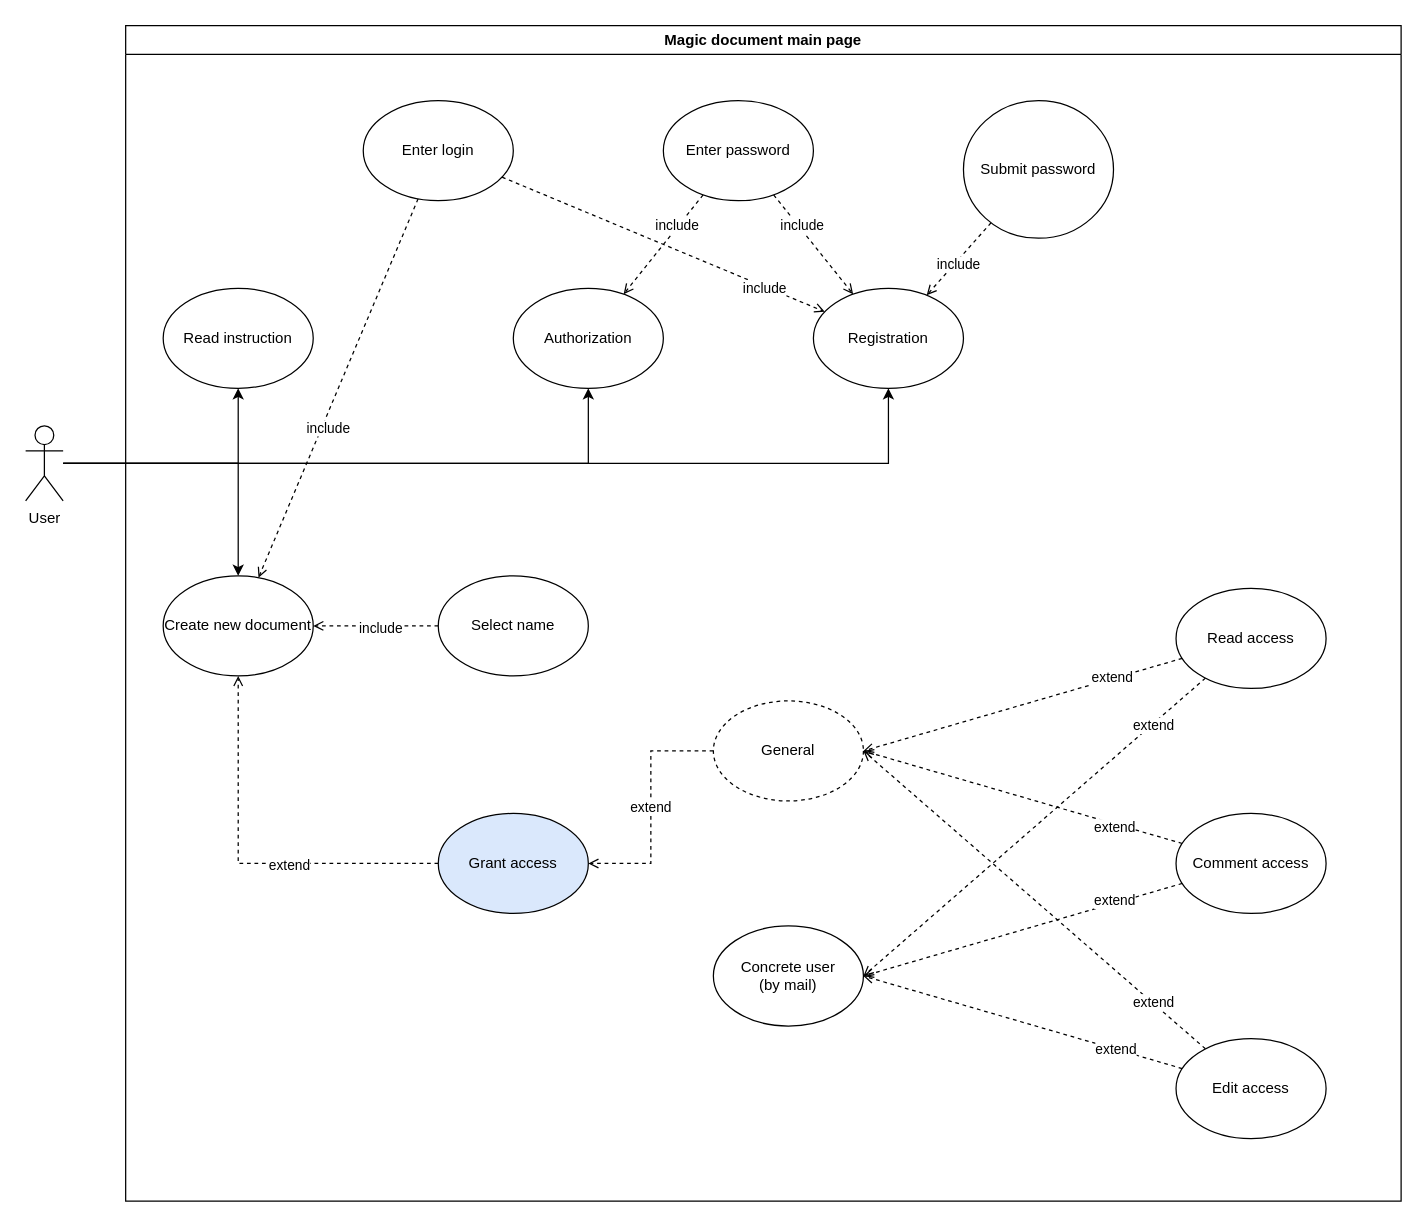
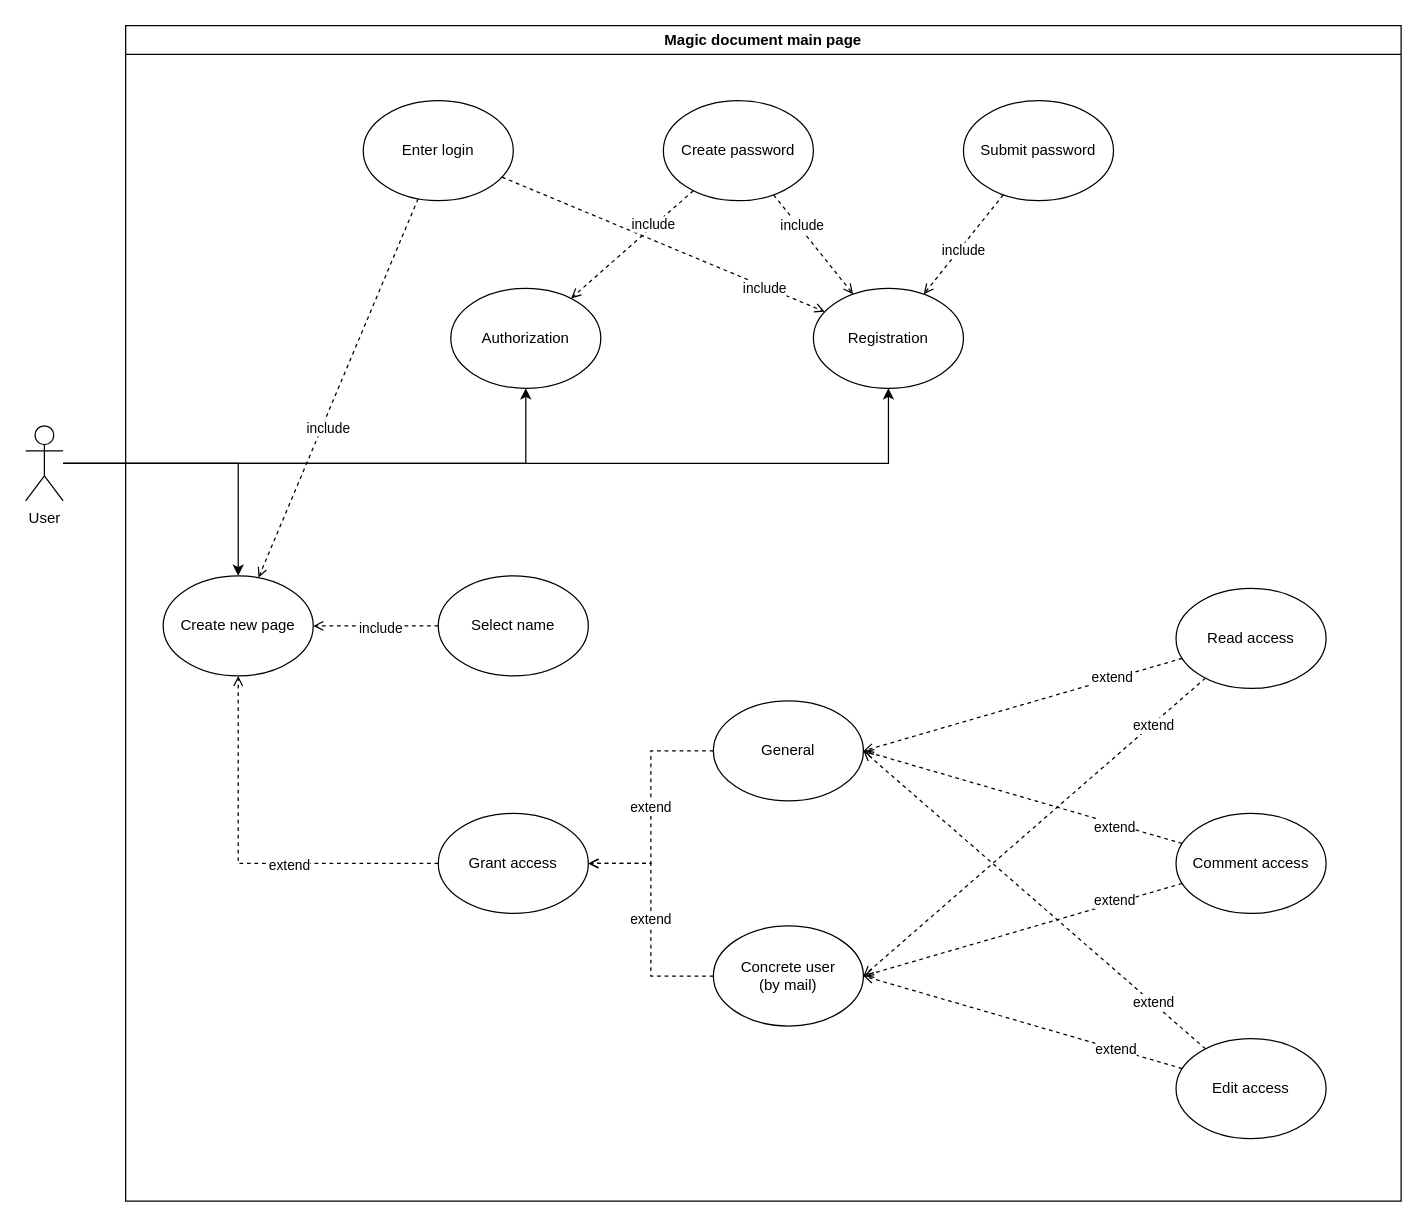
(738, 151) -> (738, 151)
(1038, 169) -> (1038, 151)
(238, 338) -> none
(588, 338) -> (526, 338)
(238, 429) -> none
(238, 626) -> (238, 626)
(788, 751) -> (788, 751)
(513, 863) -> (513, 863)
none -> (651, 952)
